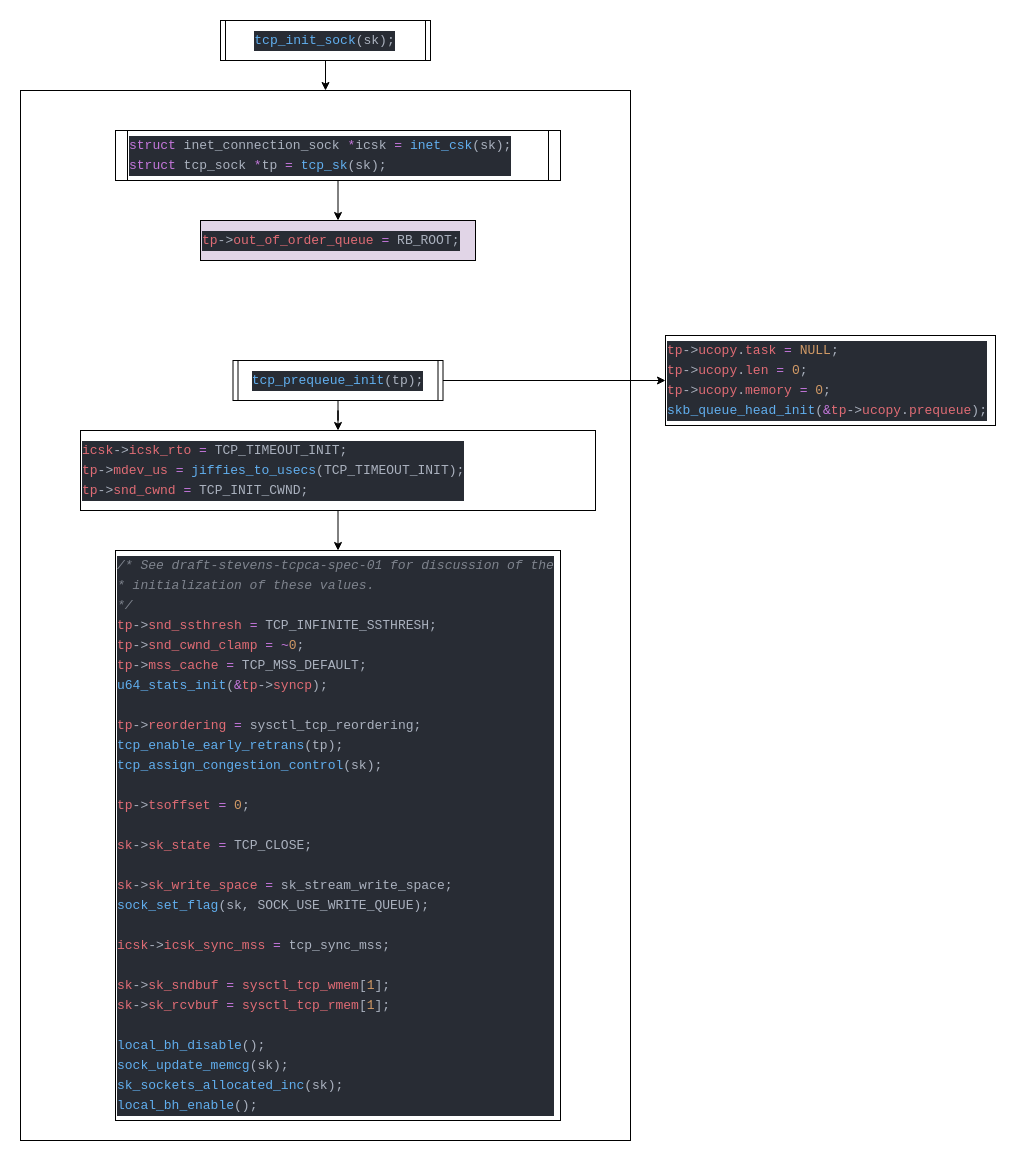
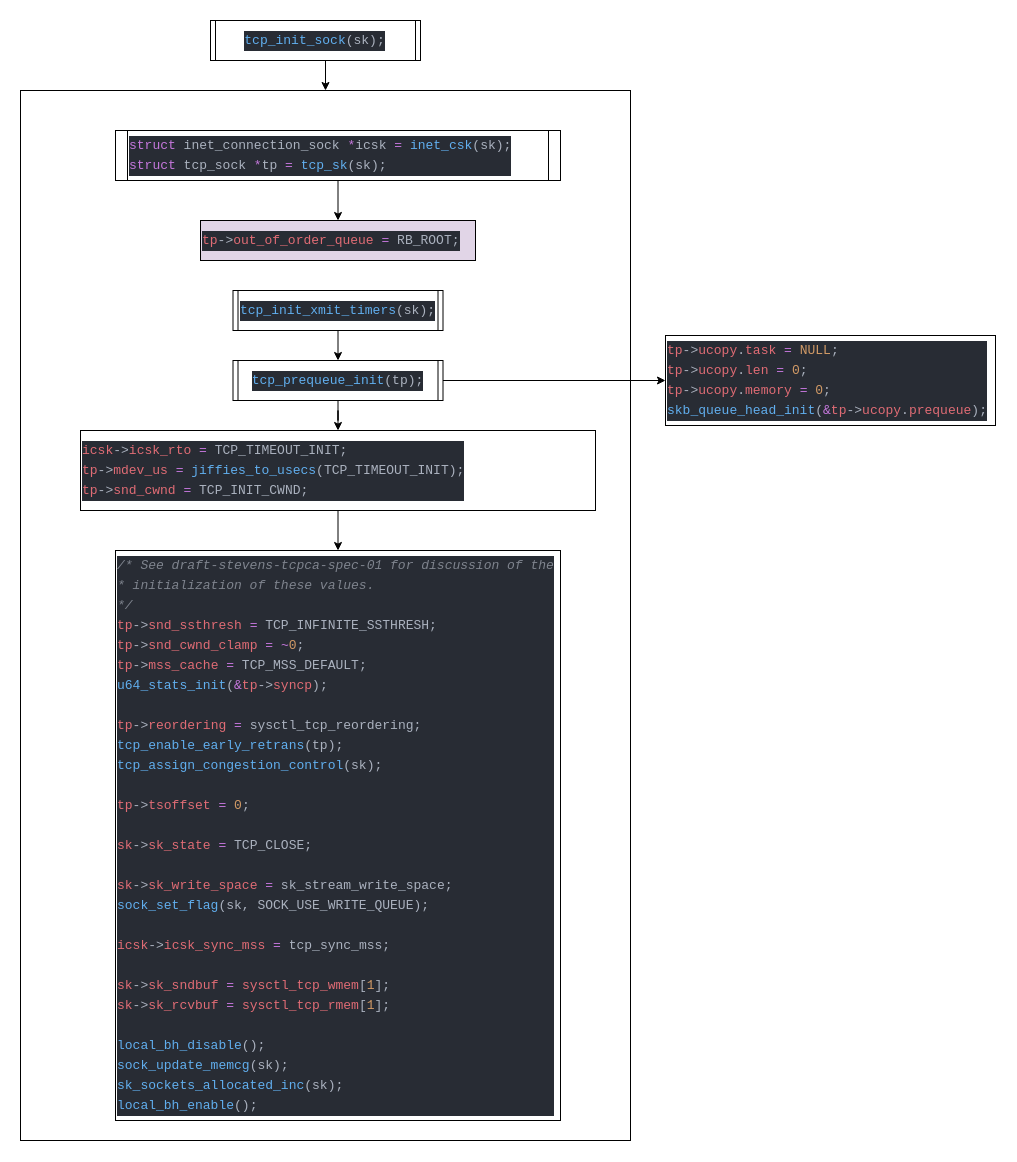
(326, 41) -> (316, 41)
none -> (338, 311)
none -> (338, 342)
